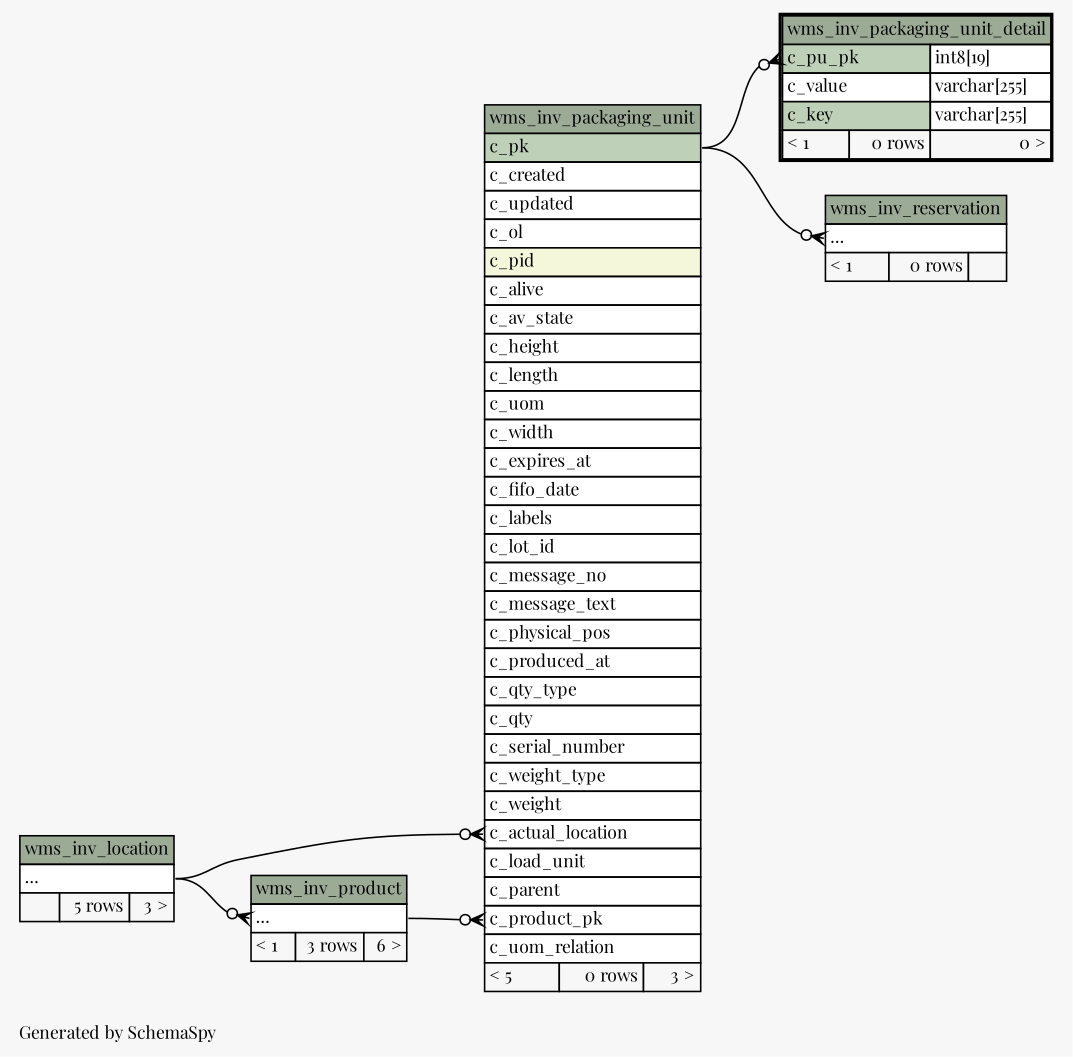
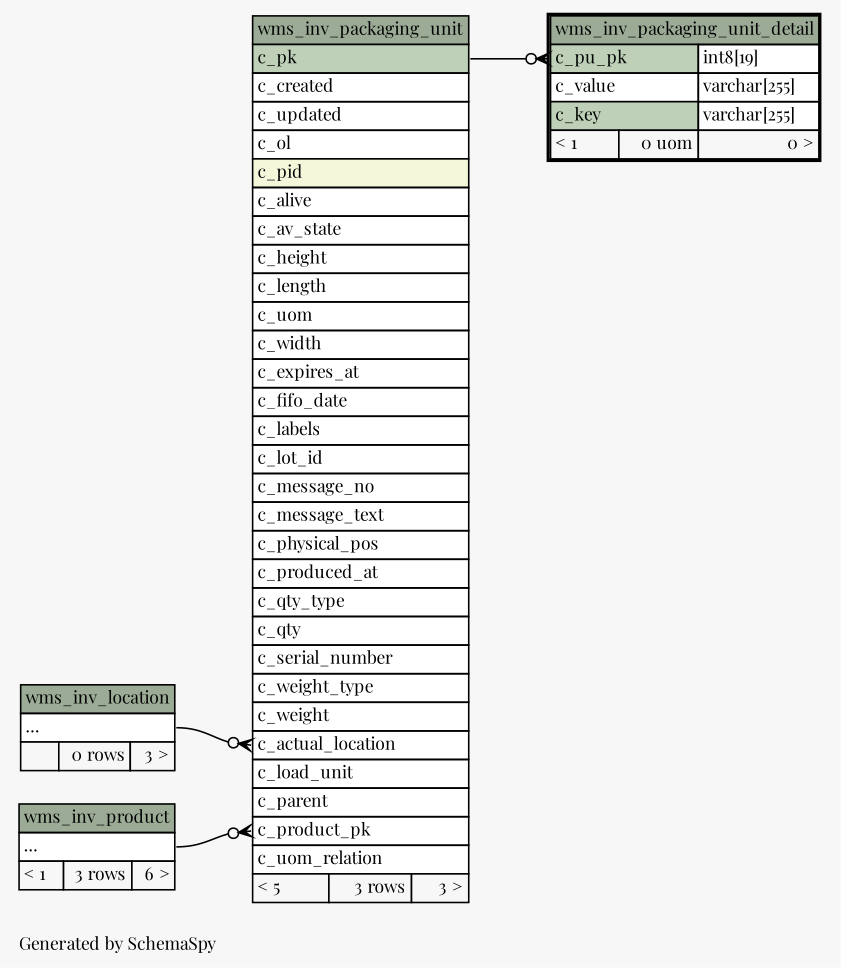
(899, 144) -> (667, 144)
(916, 238) -> none
(204, 890) -> none
(99, 906) -> (99, 756)
(612, 976) -> (381, 887)
